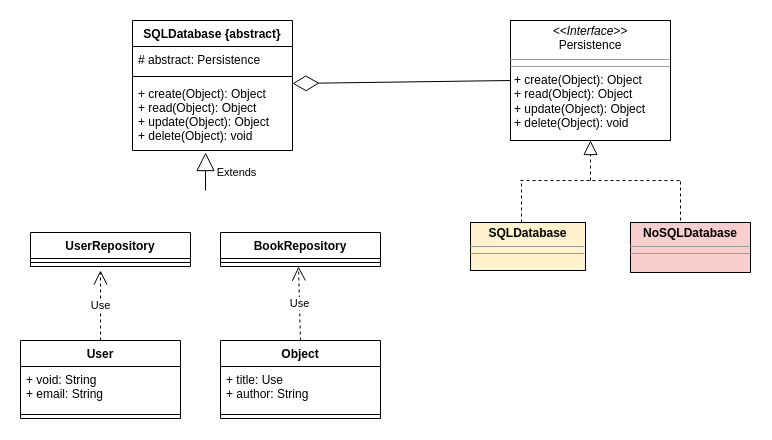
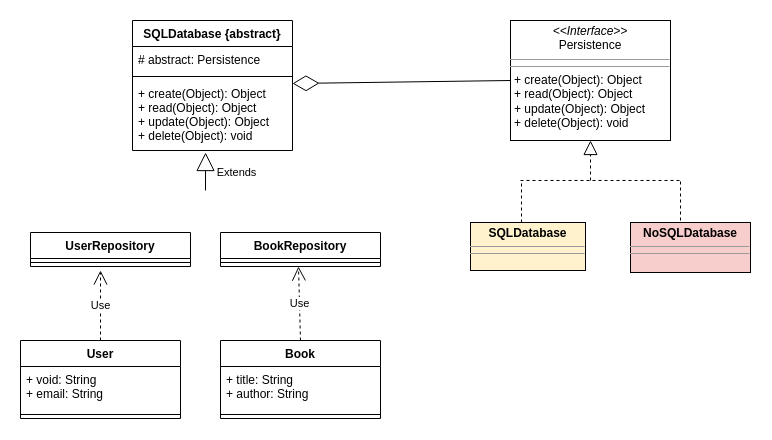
(300, 354) -> (300, 354)
(259, 380) -> (267, 380)
